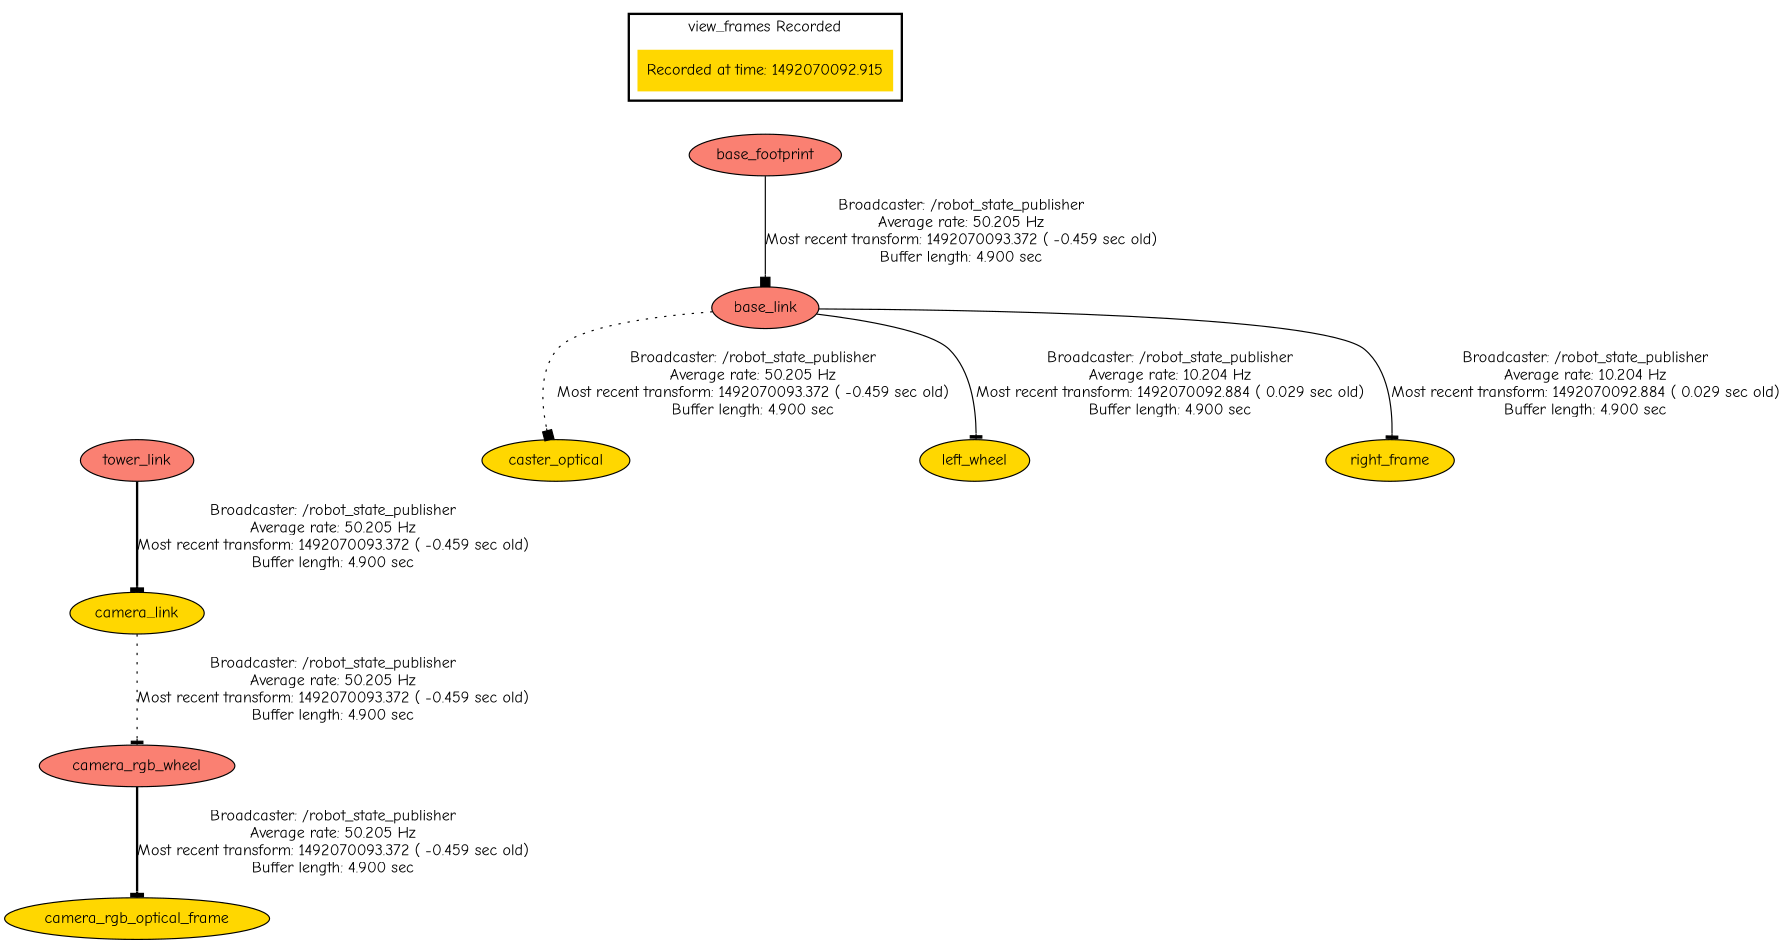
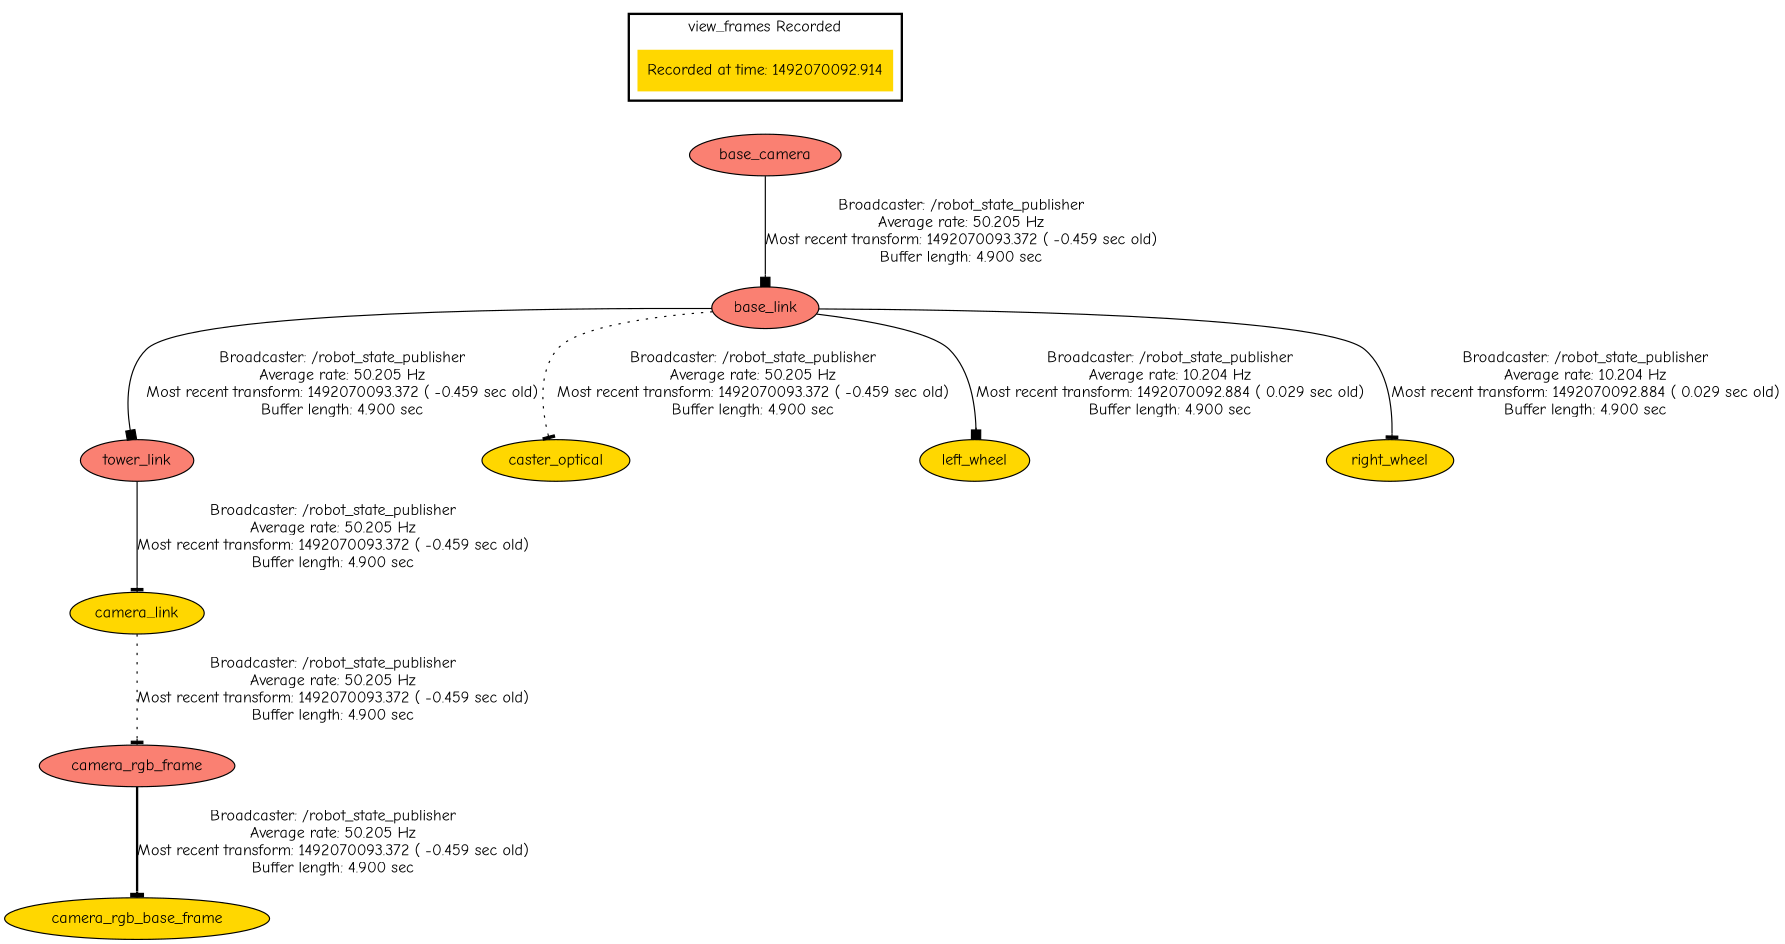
(765, 71) -> (765, 71)
(765, 155) -> (765, 155)
none -> (385, 314)
(589, 332) -> (589, 332)
(928, 337) -> (928, 337)
(1390, 460) -> (1390, 460)
(137, 534) -> (137, 534)
(137, 766) -> (137, 766)
(137, 919) -> (137, 919)
